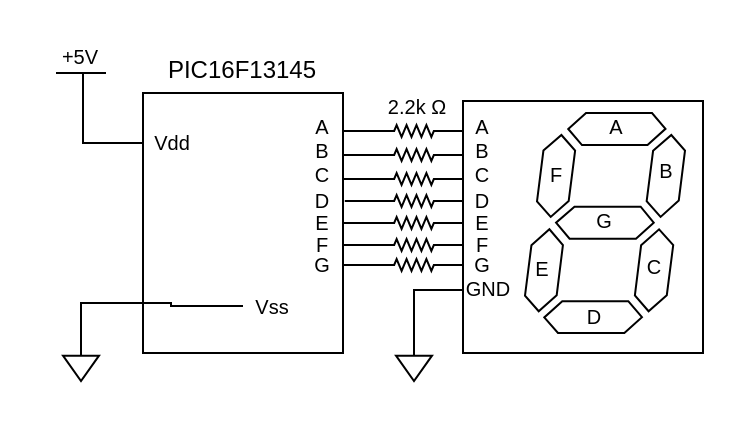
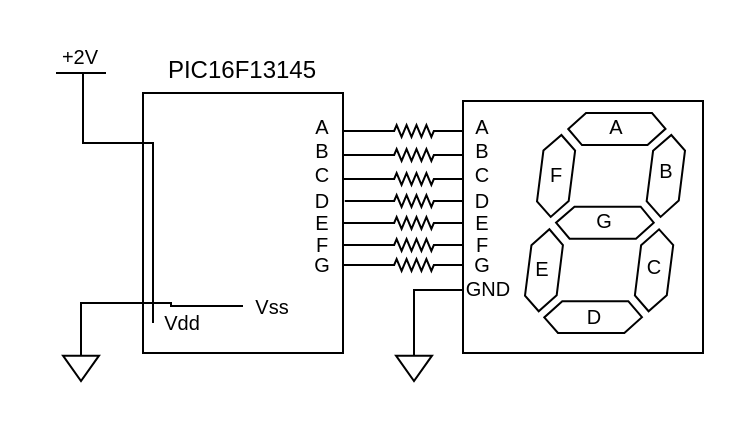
(81, 57) -> (81, 57)
(418, 107) -> none
(173, 143) -> (183, 323)
